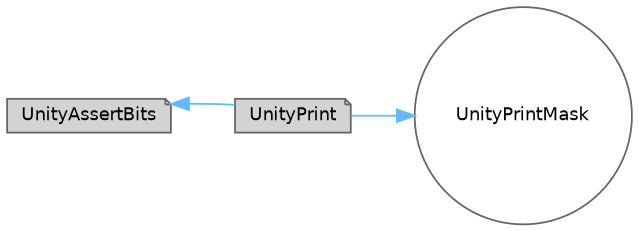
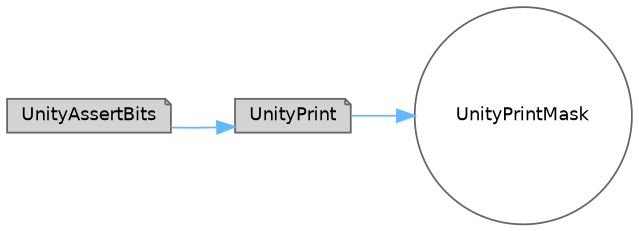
(212, 104) -> (194, 128)
